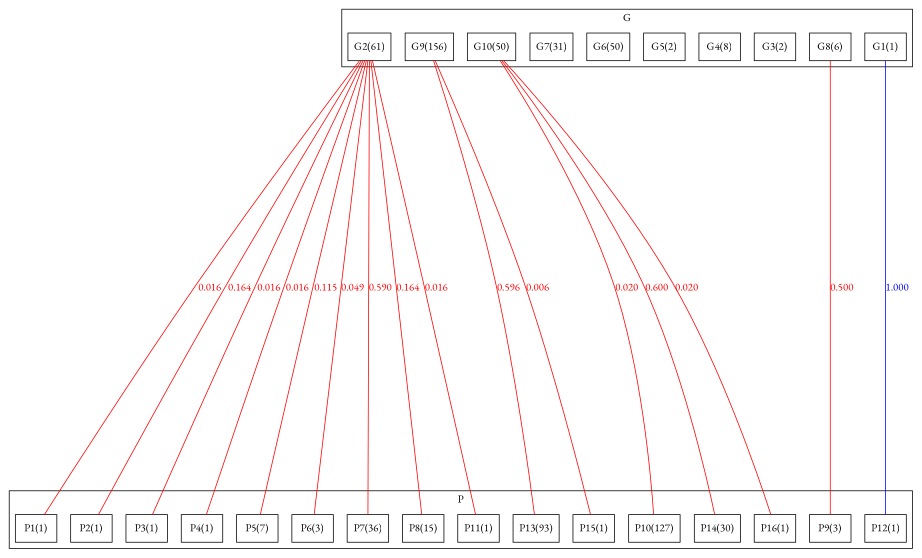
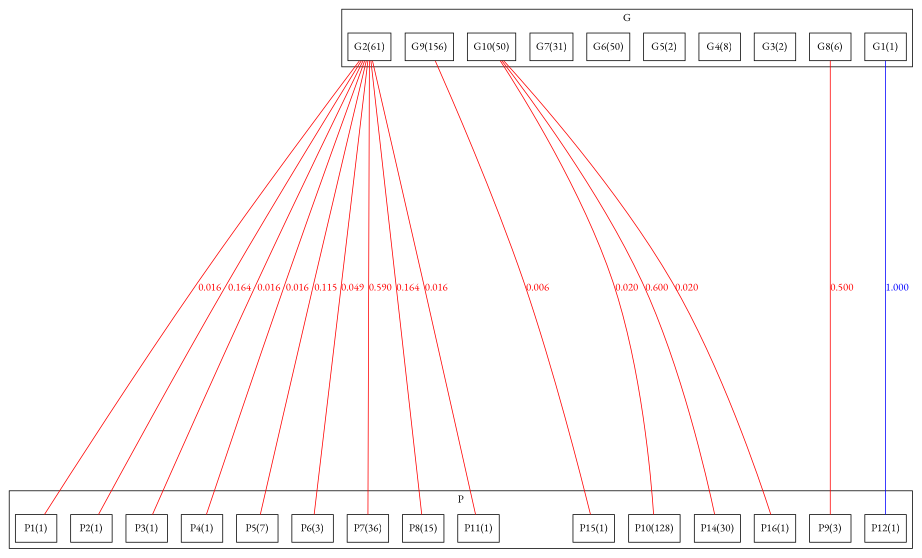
(536, 528) -> none
(654, 528) -> (654, 528)
